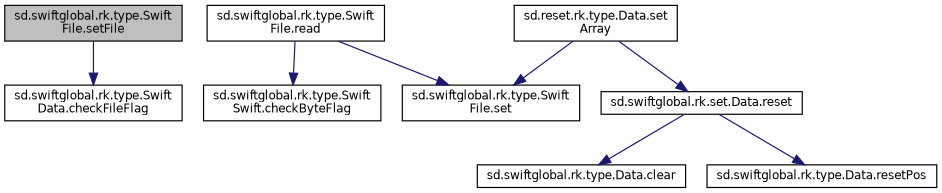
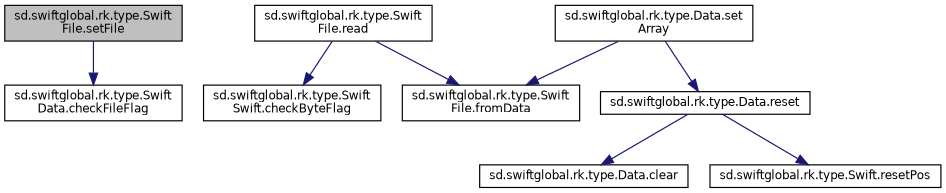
(596, 23) -> (654, 23)
(491, 103) -> (491, 103)
(702, 103) -> (705, 103)
(822, 176) -> (825, 176)
